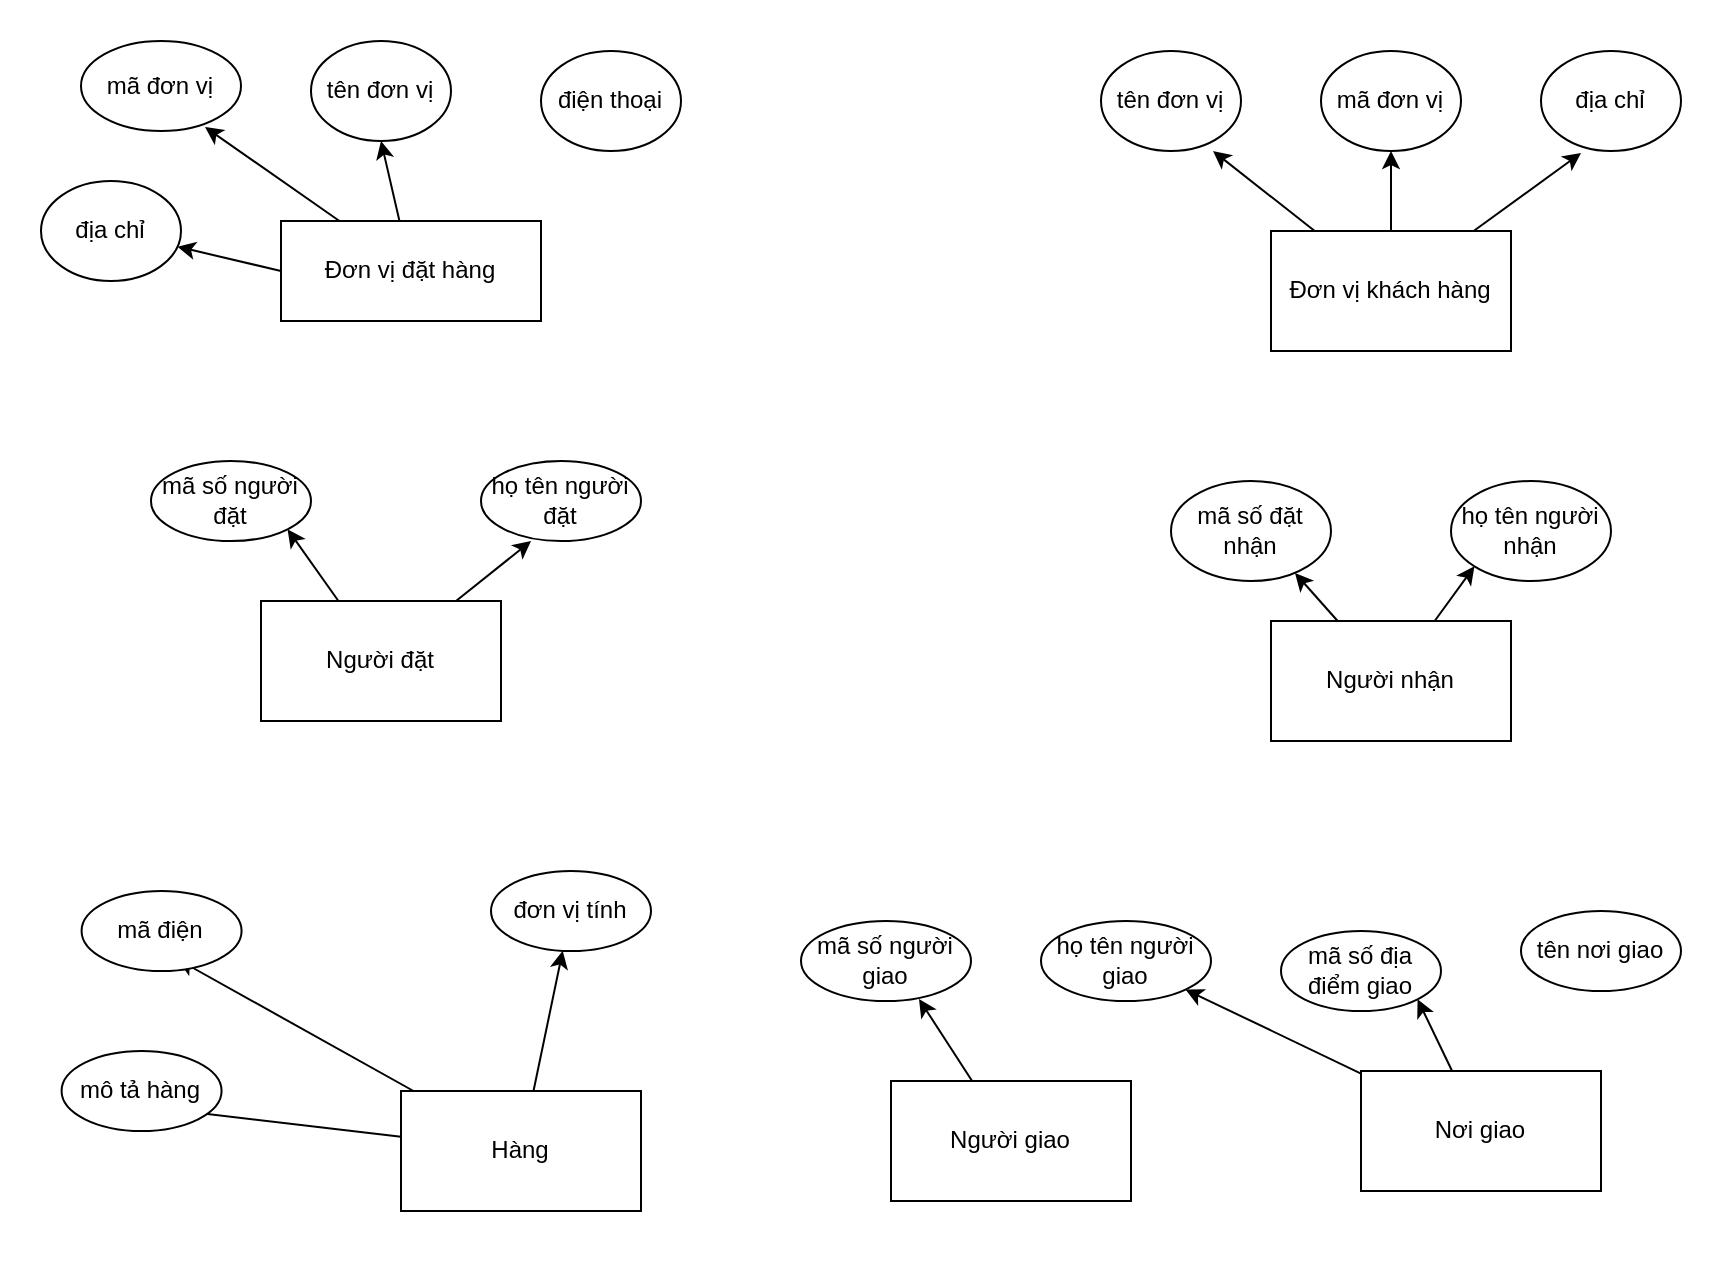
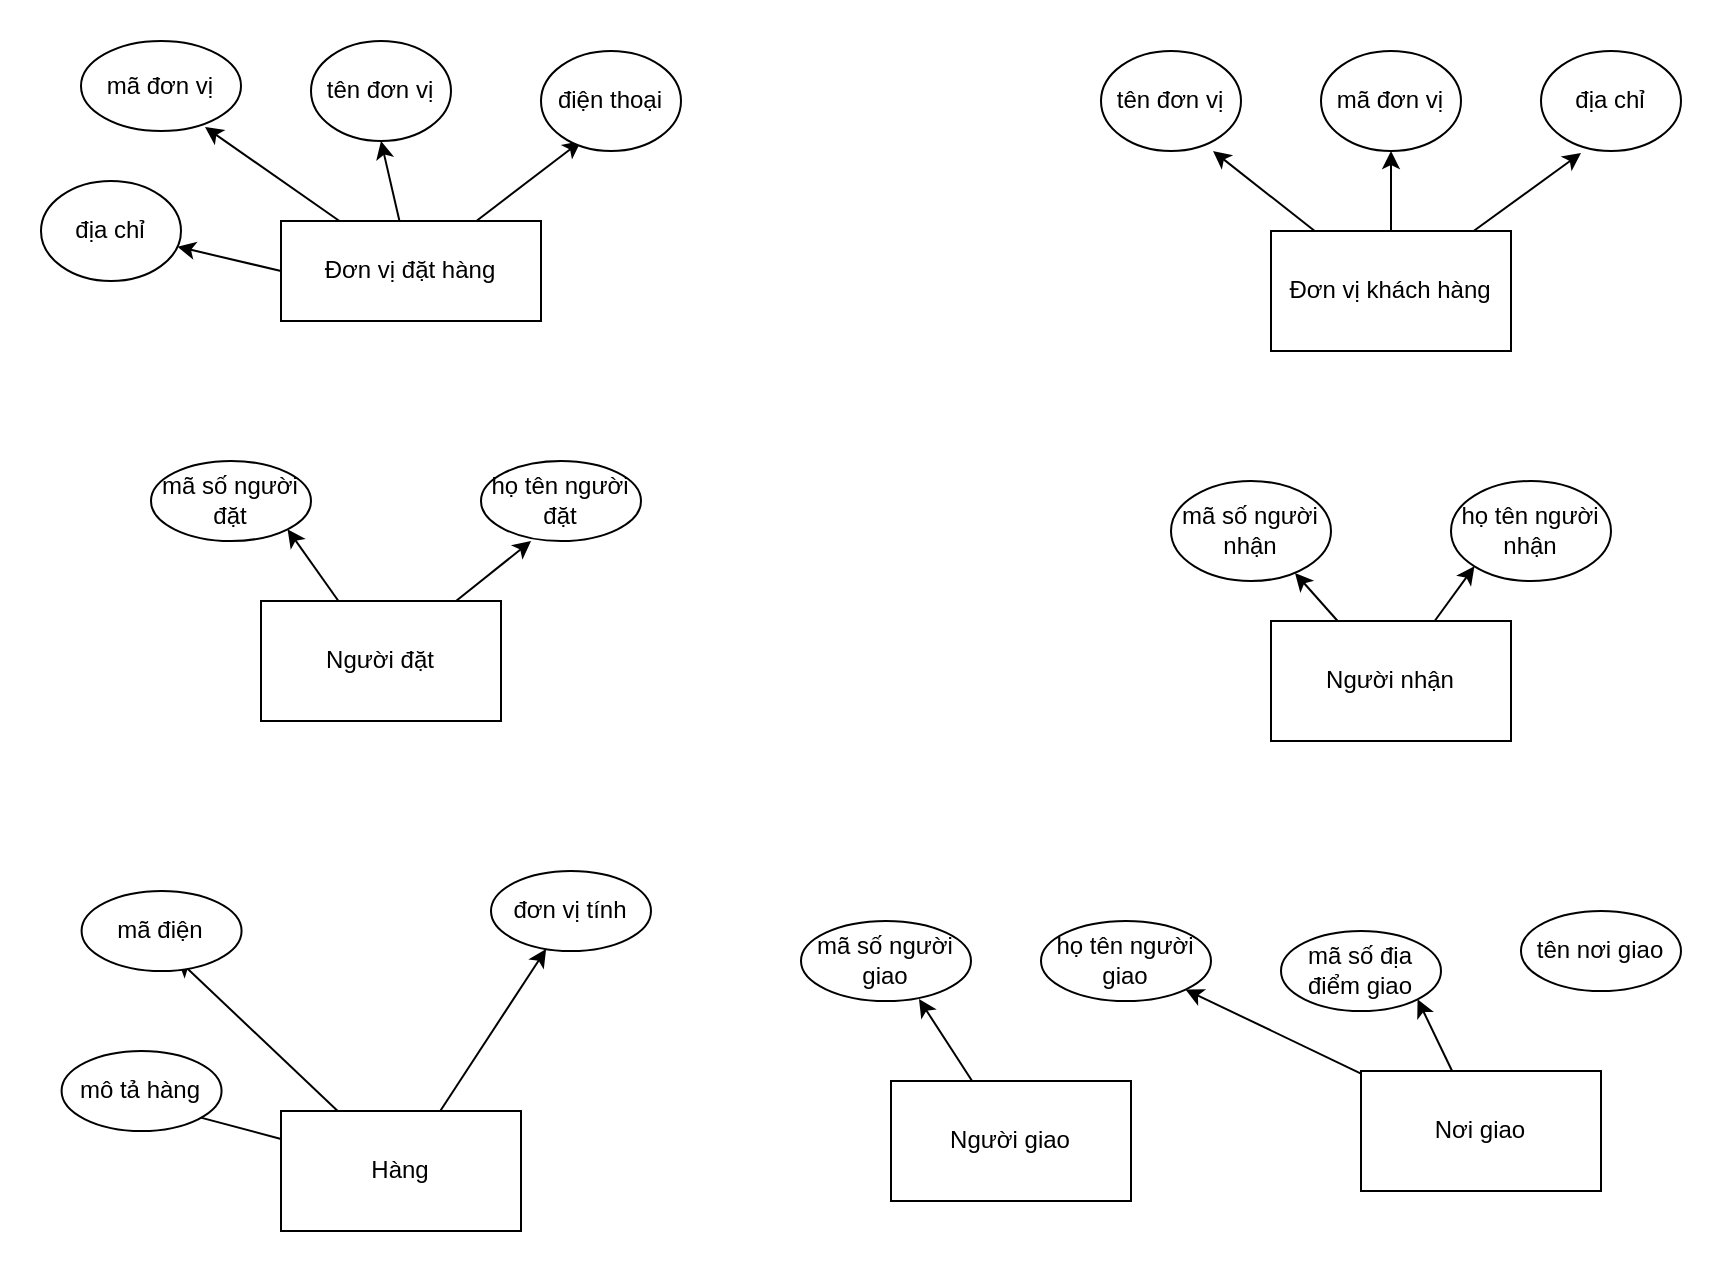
none -> (524, 185)
(1251, 531) -> (1251, 531)
(521, 1151) -> (401, 1171)
